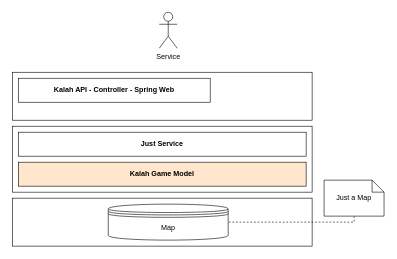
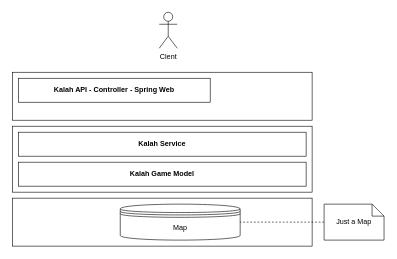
(169, 57) -> (169, 57)
(162, 144) -> (162, 144)
(162, 174) -> (162, 174)
(354, 198) -> (354, 222)
(168, 222) -> (180, 222)
